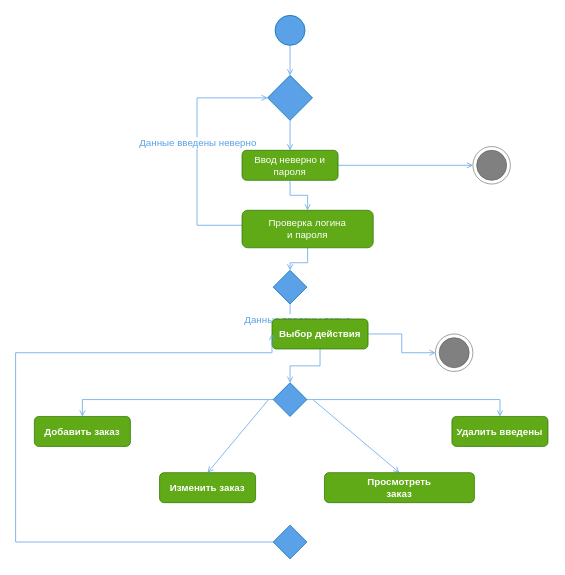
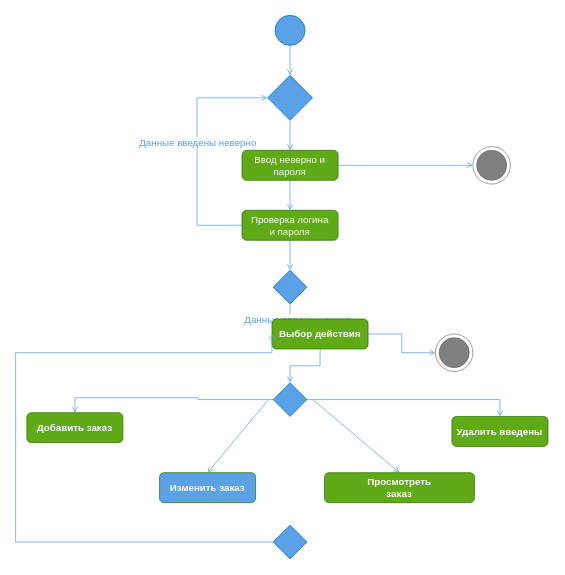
(308, 229) -> (290, 225)
(82, 432) -> (75, 428)
(207, 488) -> (207, 488)
